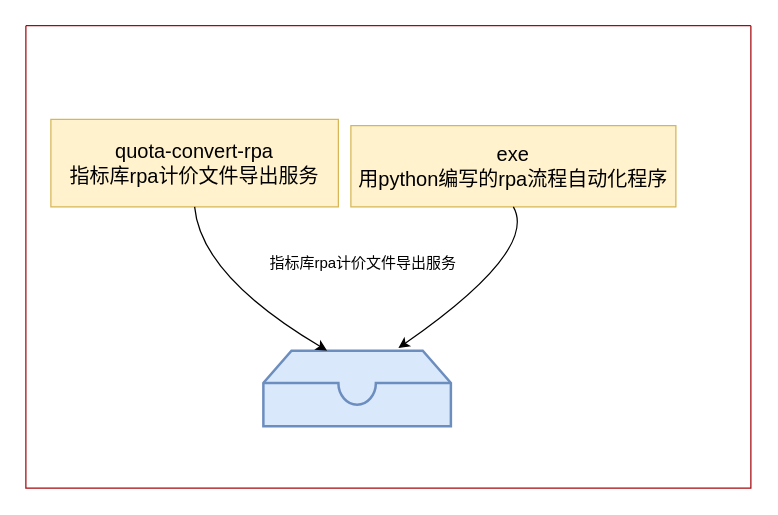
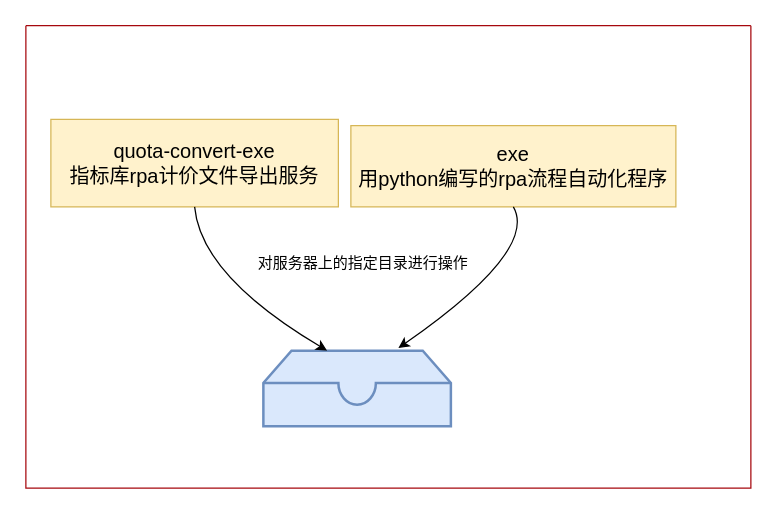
(194, 163) -> (194, 163)
(363, 263) -> (363, 263)
